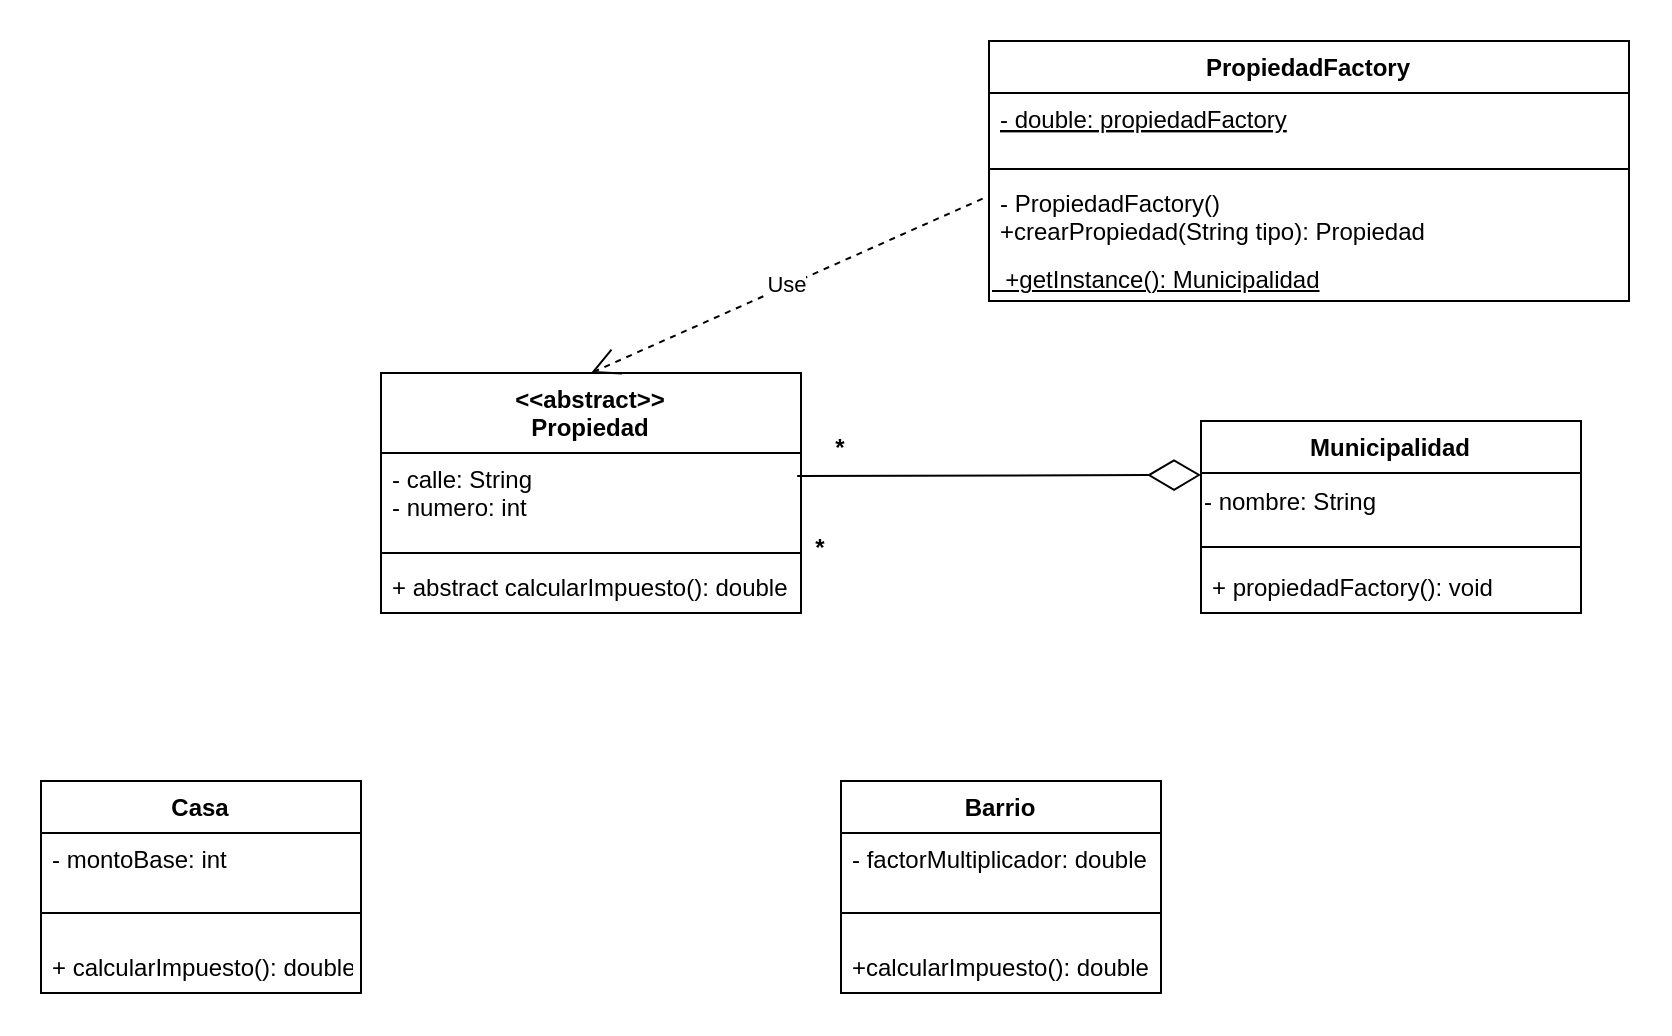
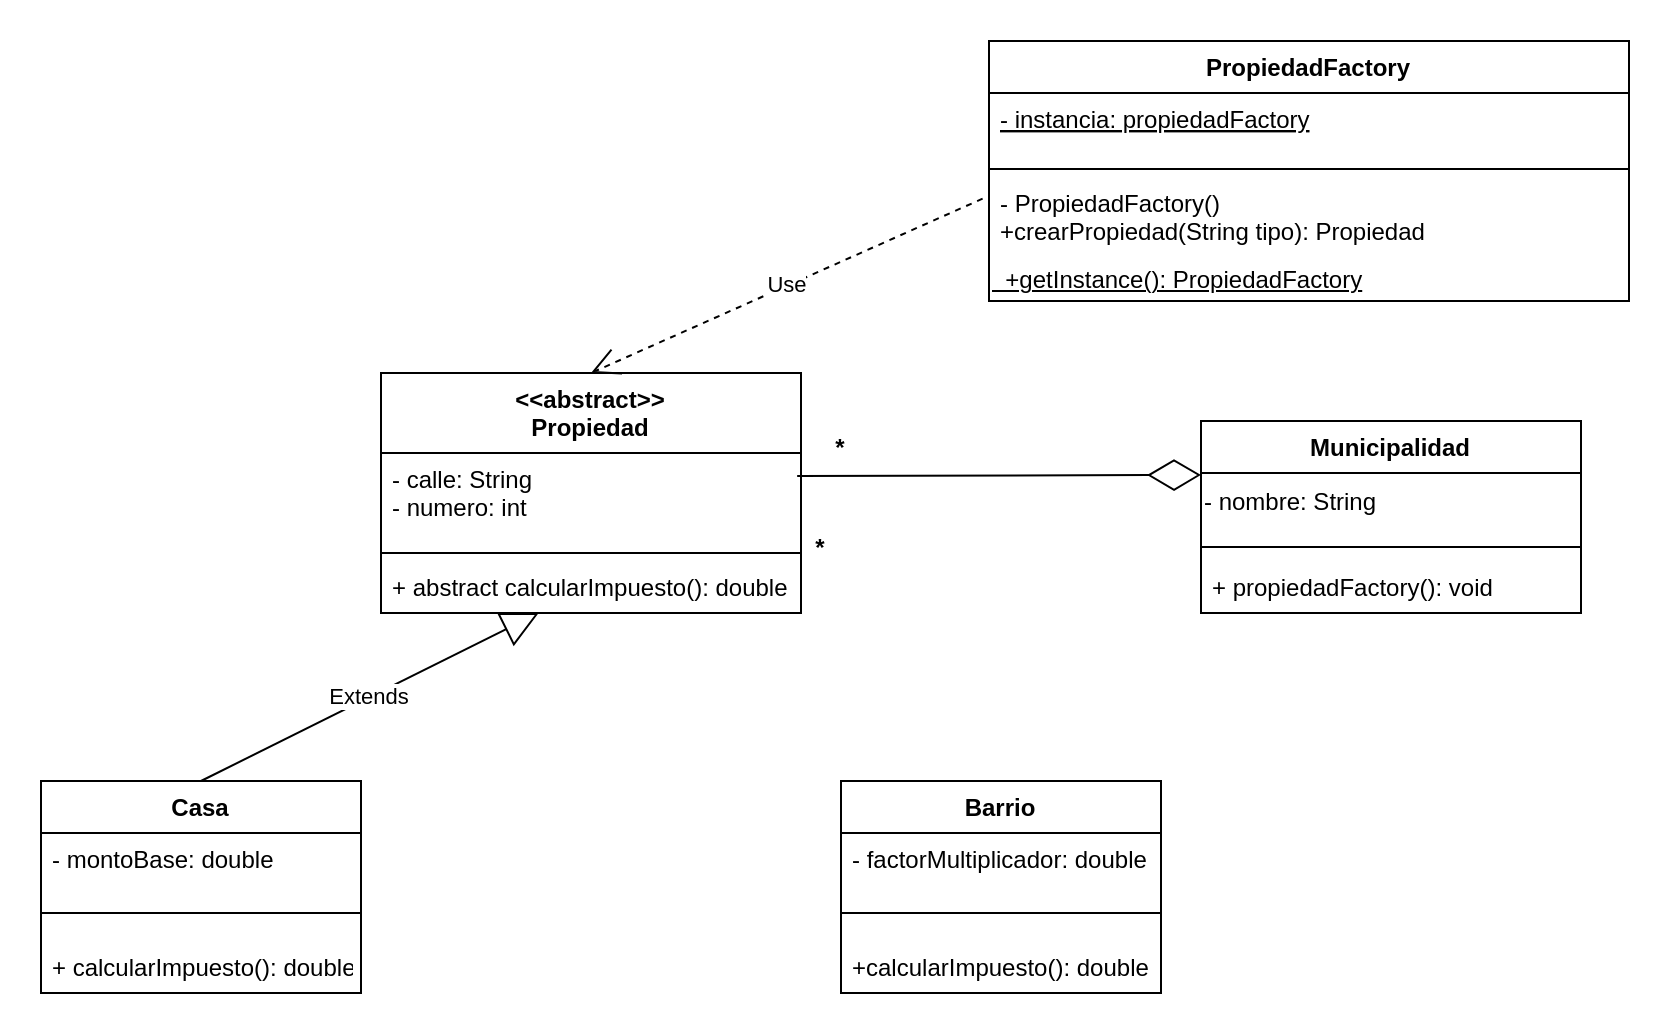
(1159, 120) -> (1176, 120)
(1169, 281) -> (1199, 281)
none -> (274, 745)
(147, 860) -> (167, 860)
